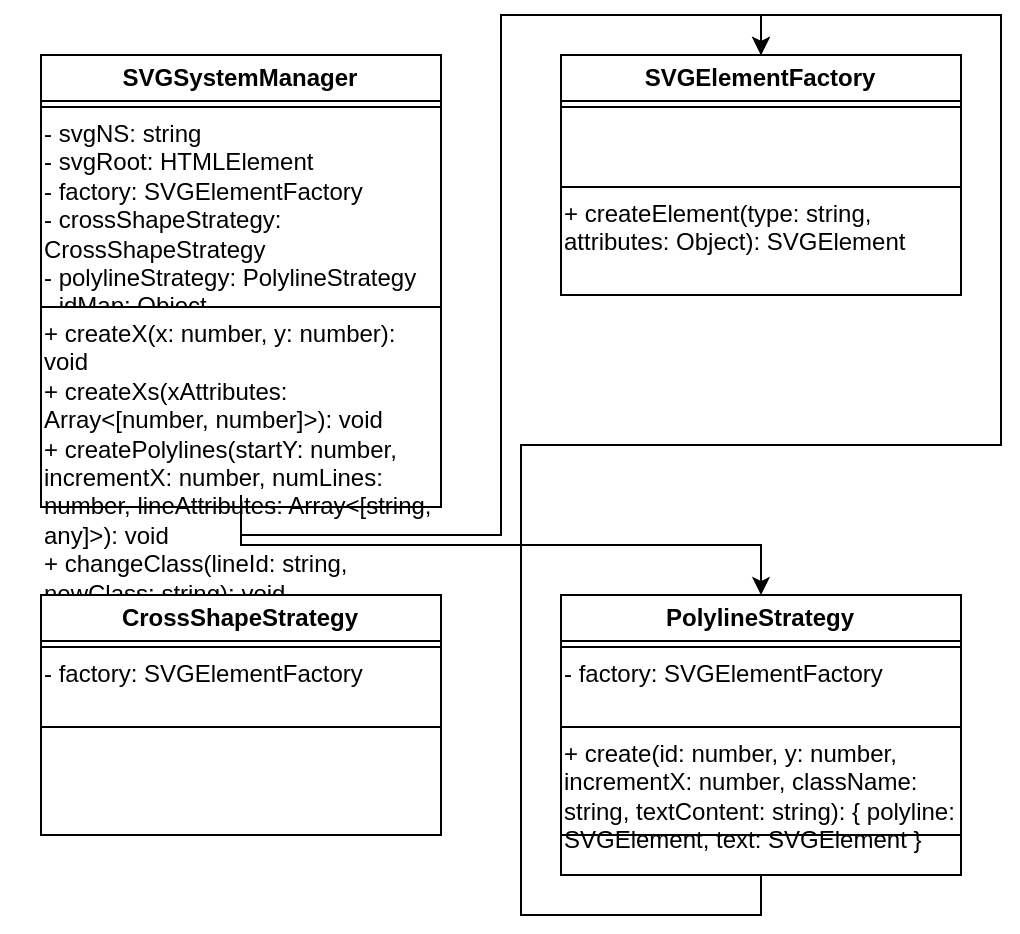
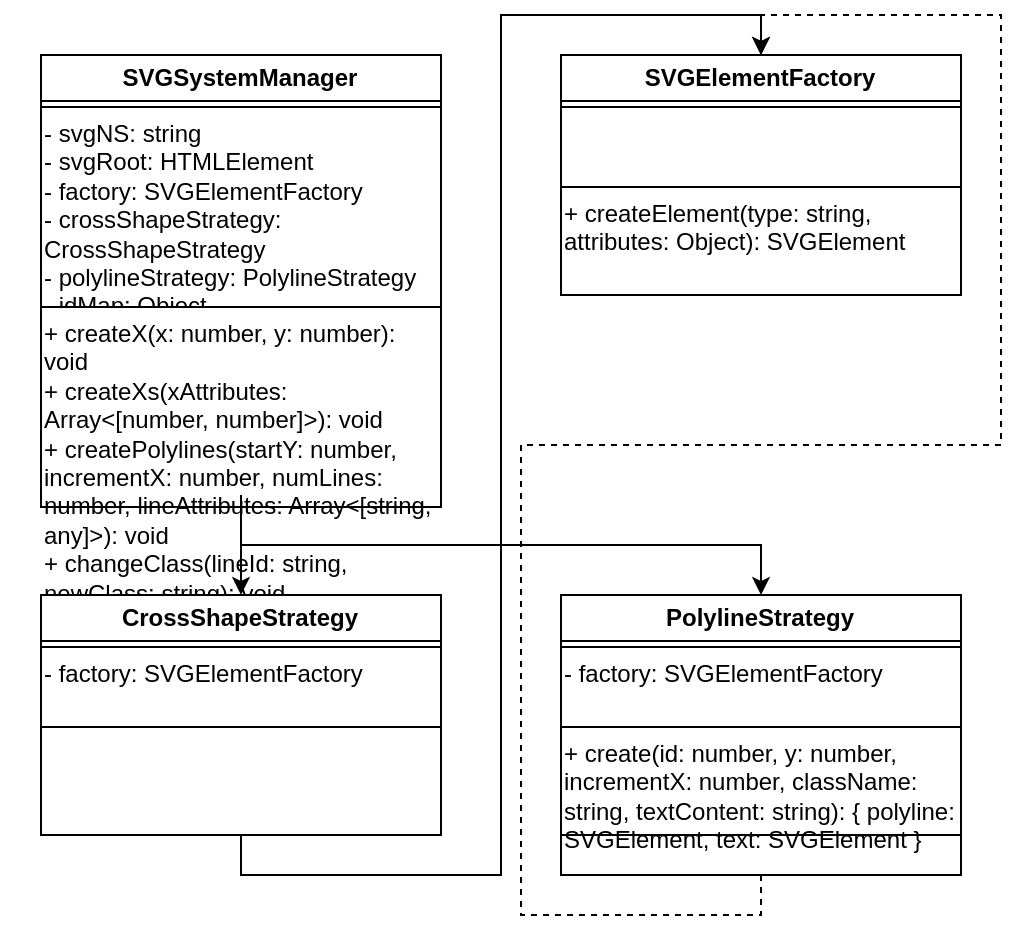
(720, 445) -> (720, 445)
(371, 535) -> none
none -> (241, 565)
none -> (501, 855)
